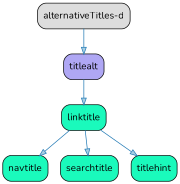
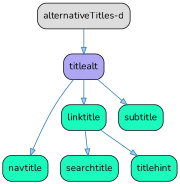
none -> (141, 118)
(57, 141) -> (51, 113)
